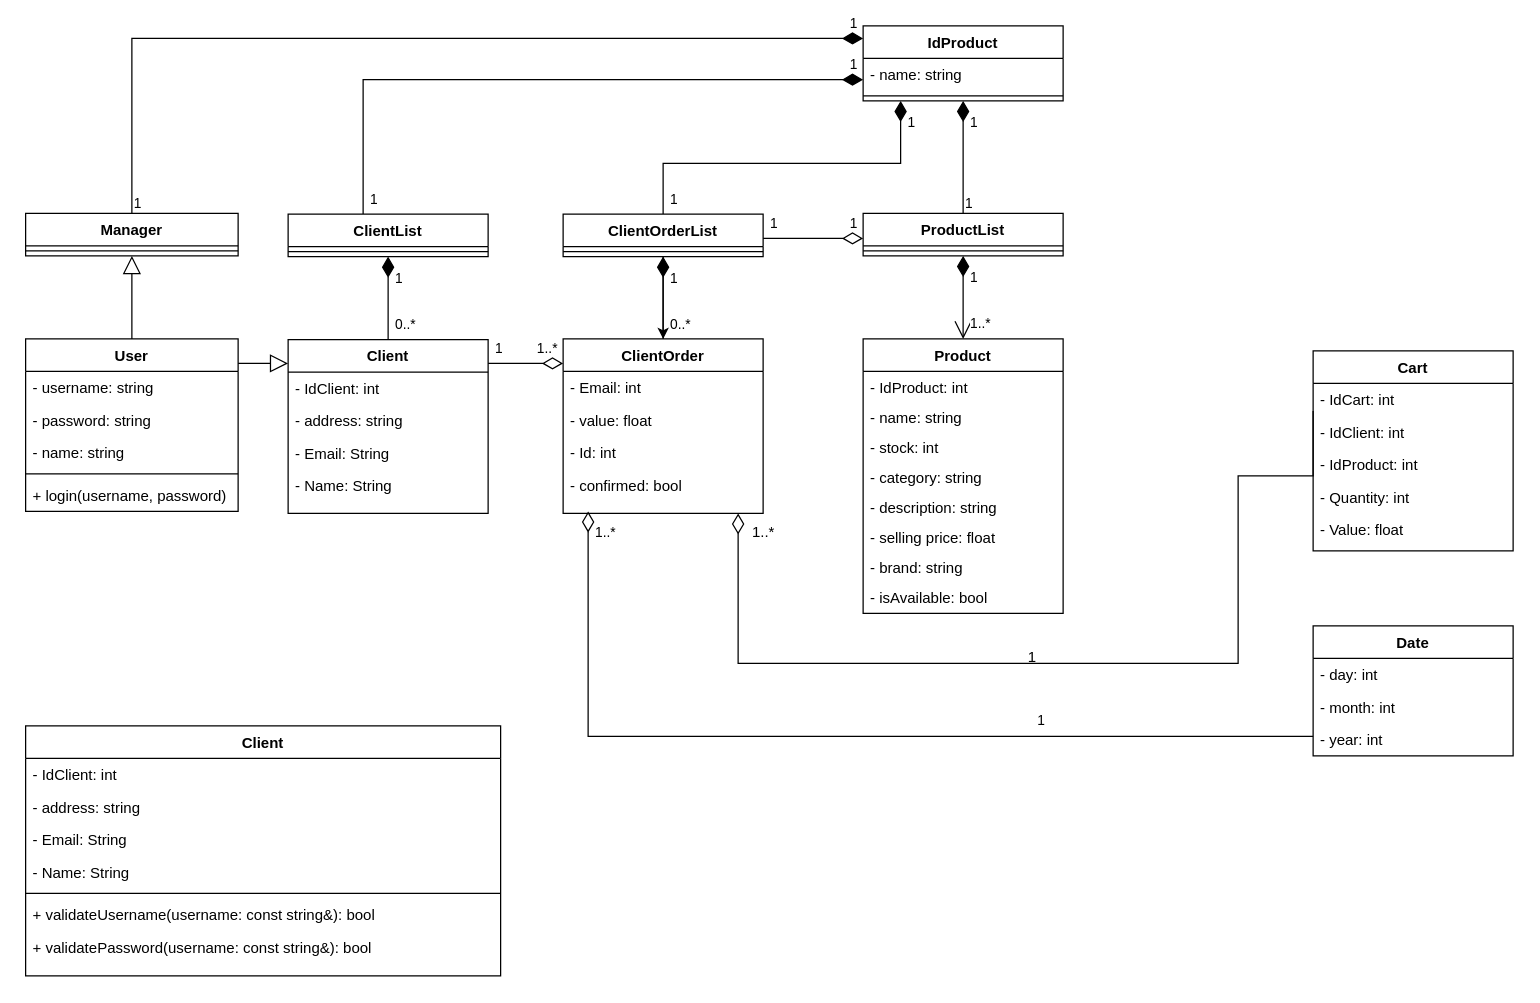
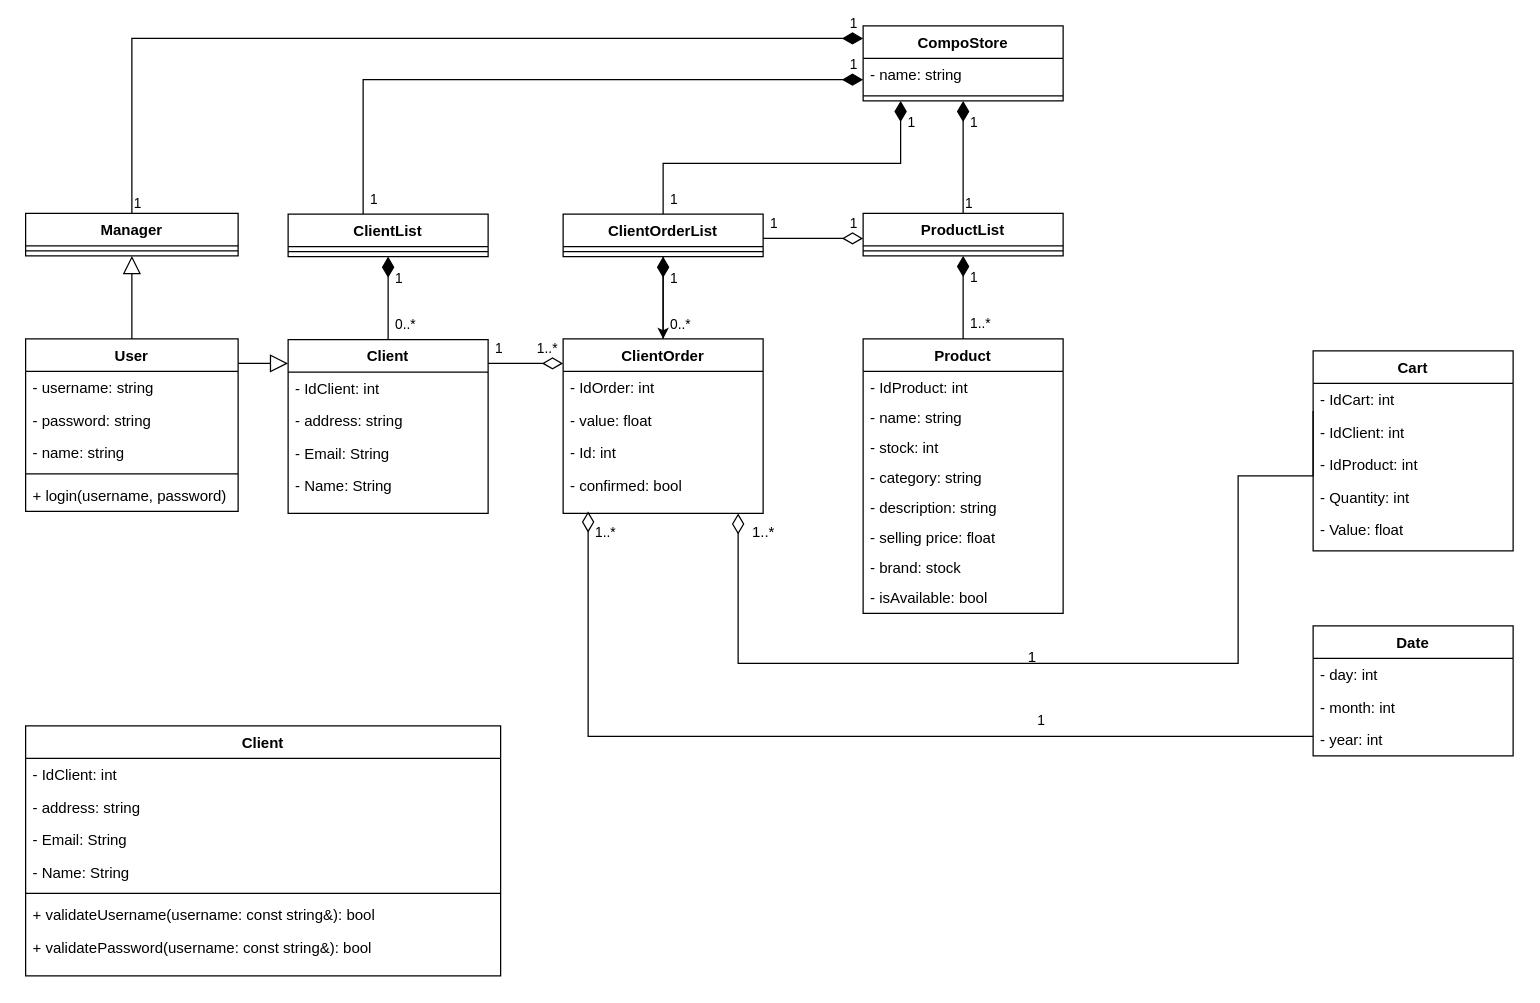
(963, 43) -> (963, 43)
(963, 332) -> (963, 333)
(609, 388) -> (621, 388)
(925, 568) -> (923, 568)
